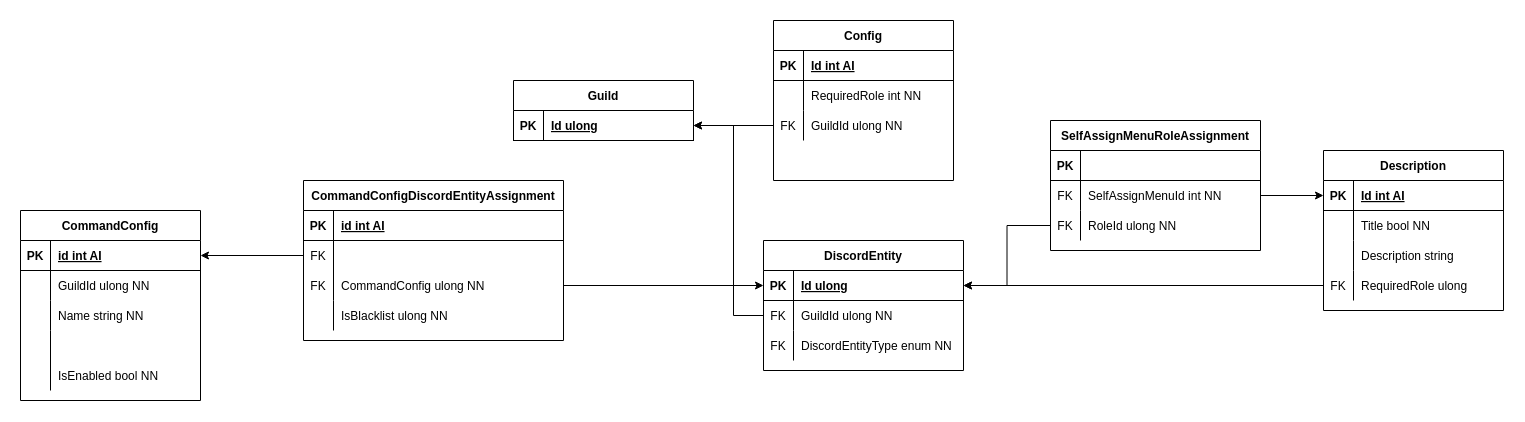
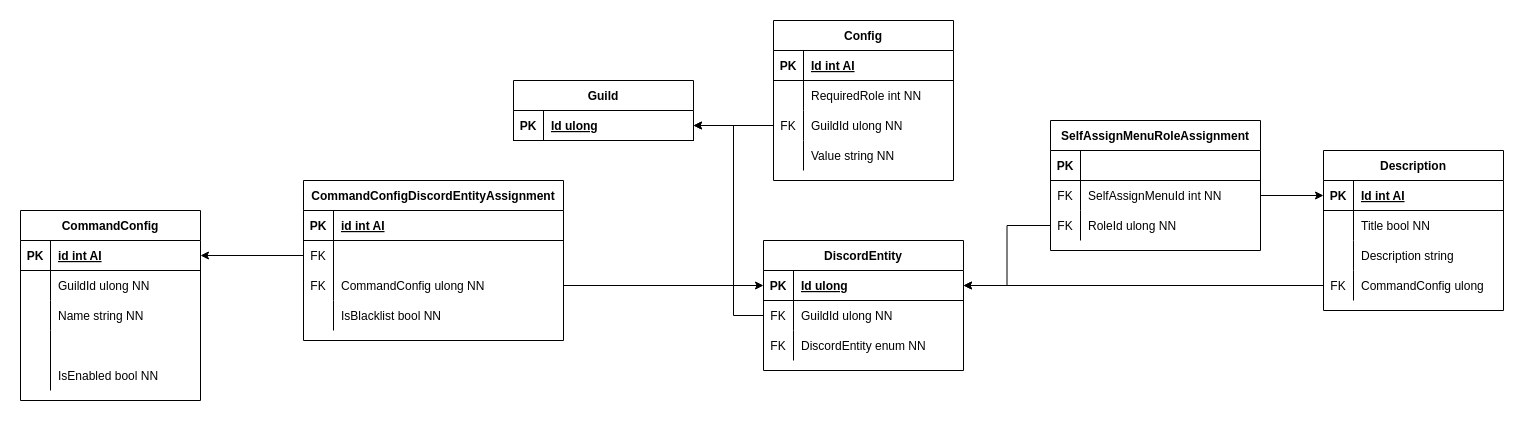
none -> (879, 156)
(1415, 286) -> (1420, 286)
(399, 316) -> (395, 316)
(879, 346) -> (865, 346)
